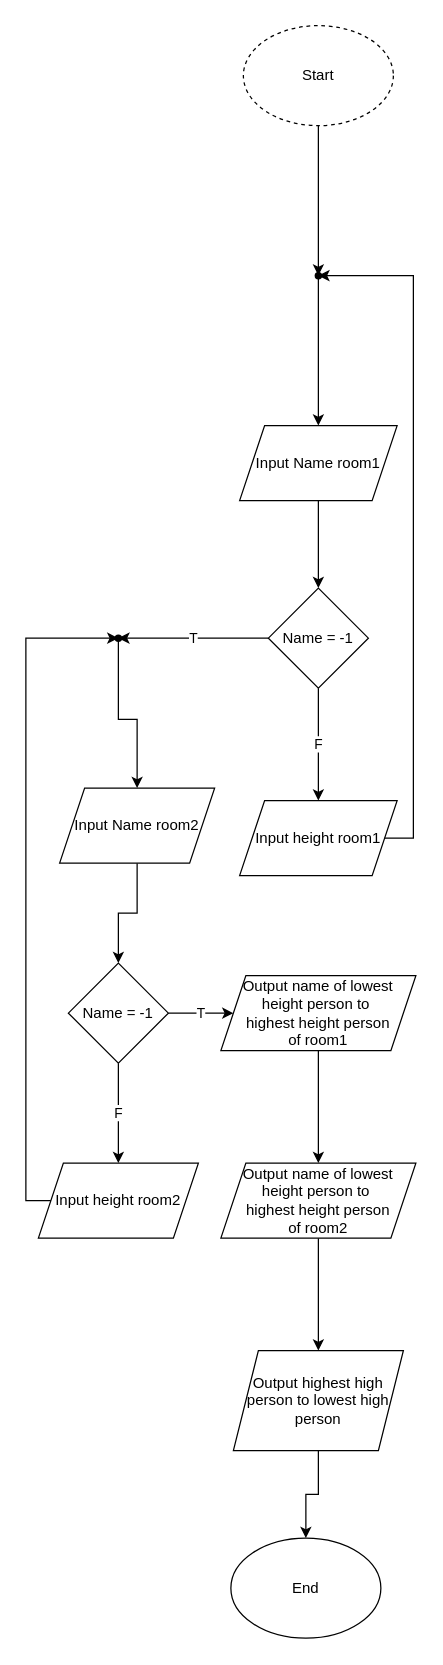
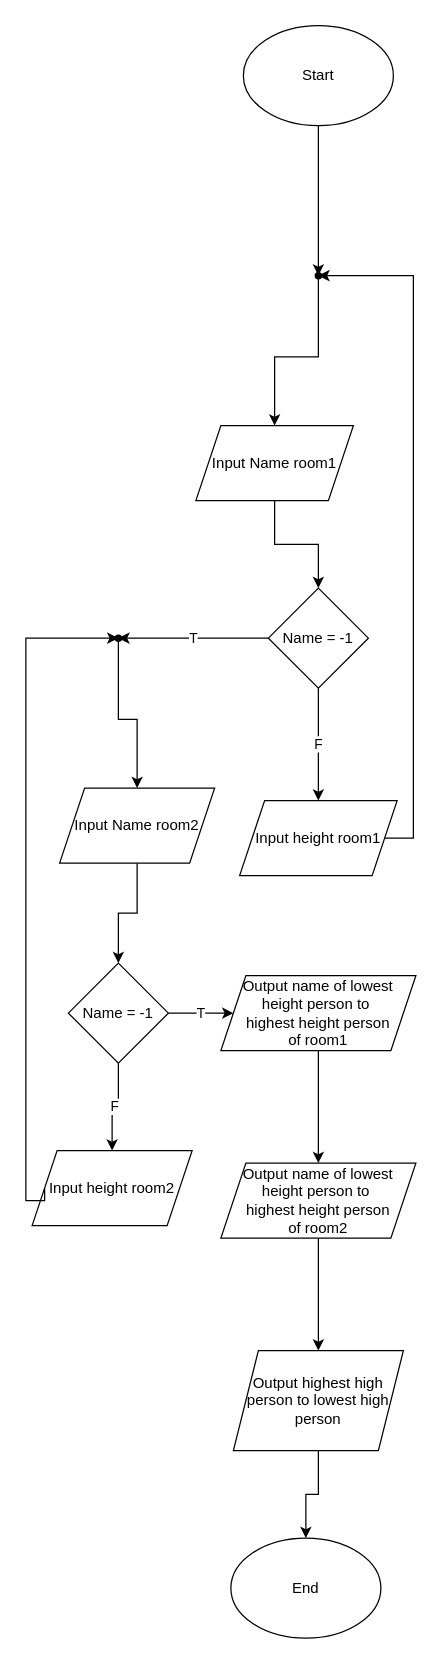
(318, 76) -> (318, 76)
(318, 463) -> (274, 463)
(118, 1201) -> (112, 1188)
